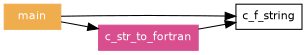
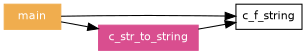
(148, 38) -> (148, 38)
